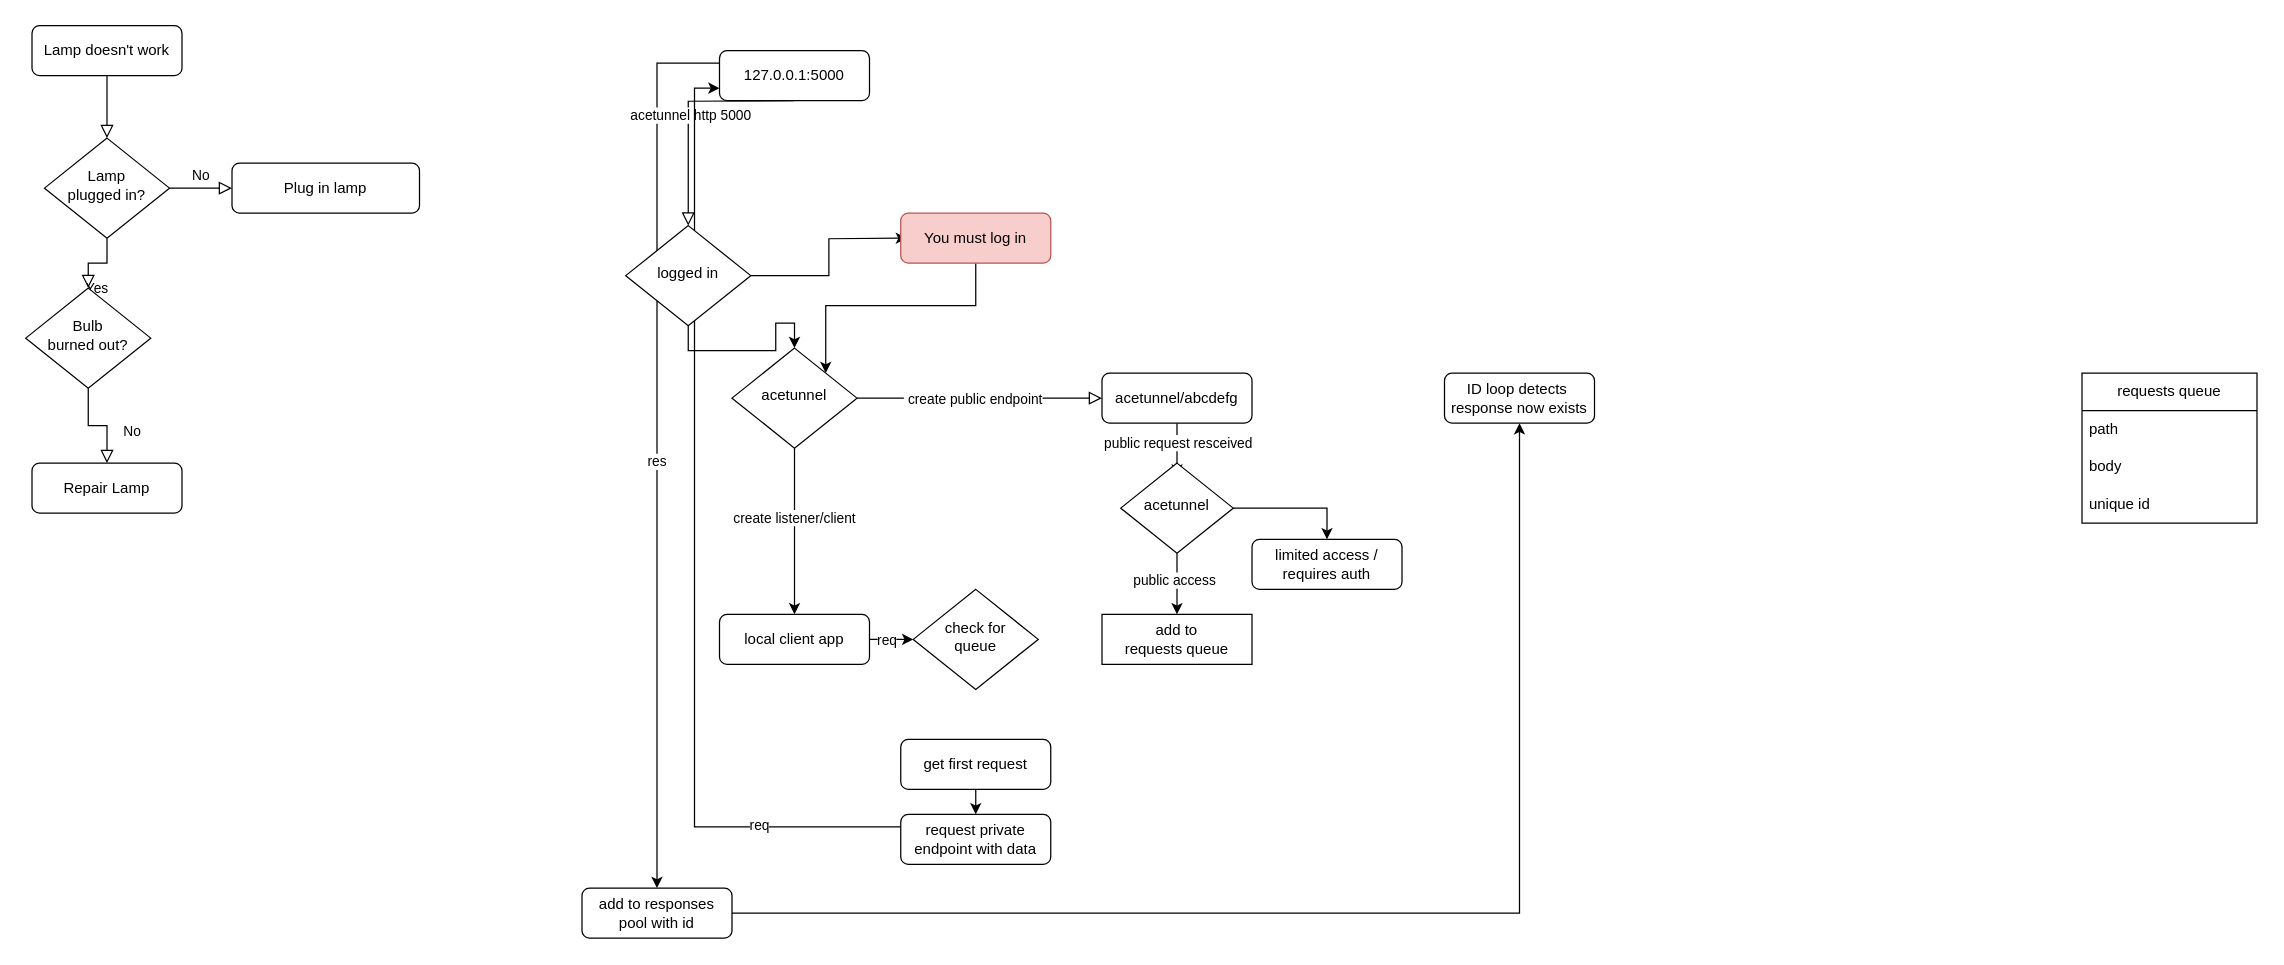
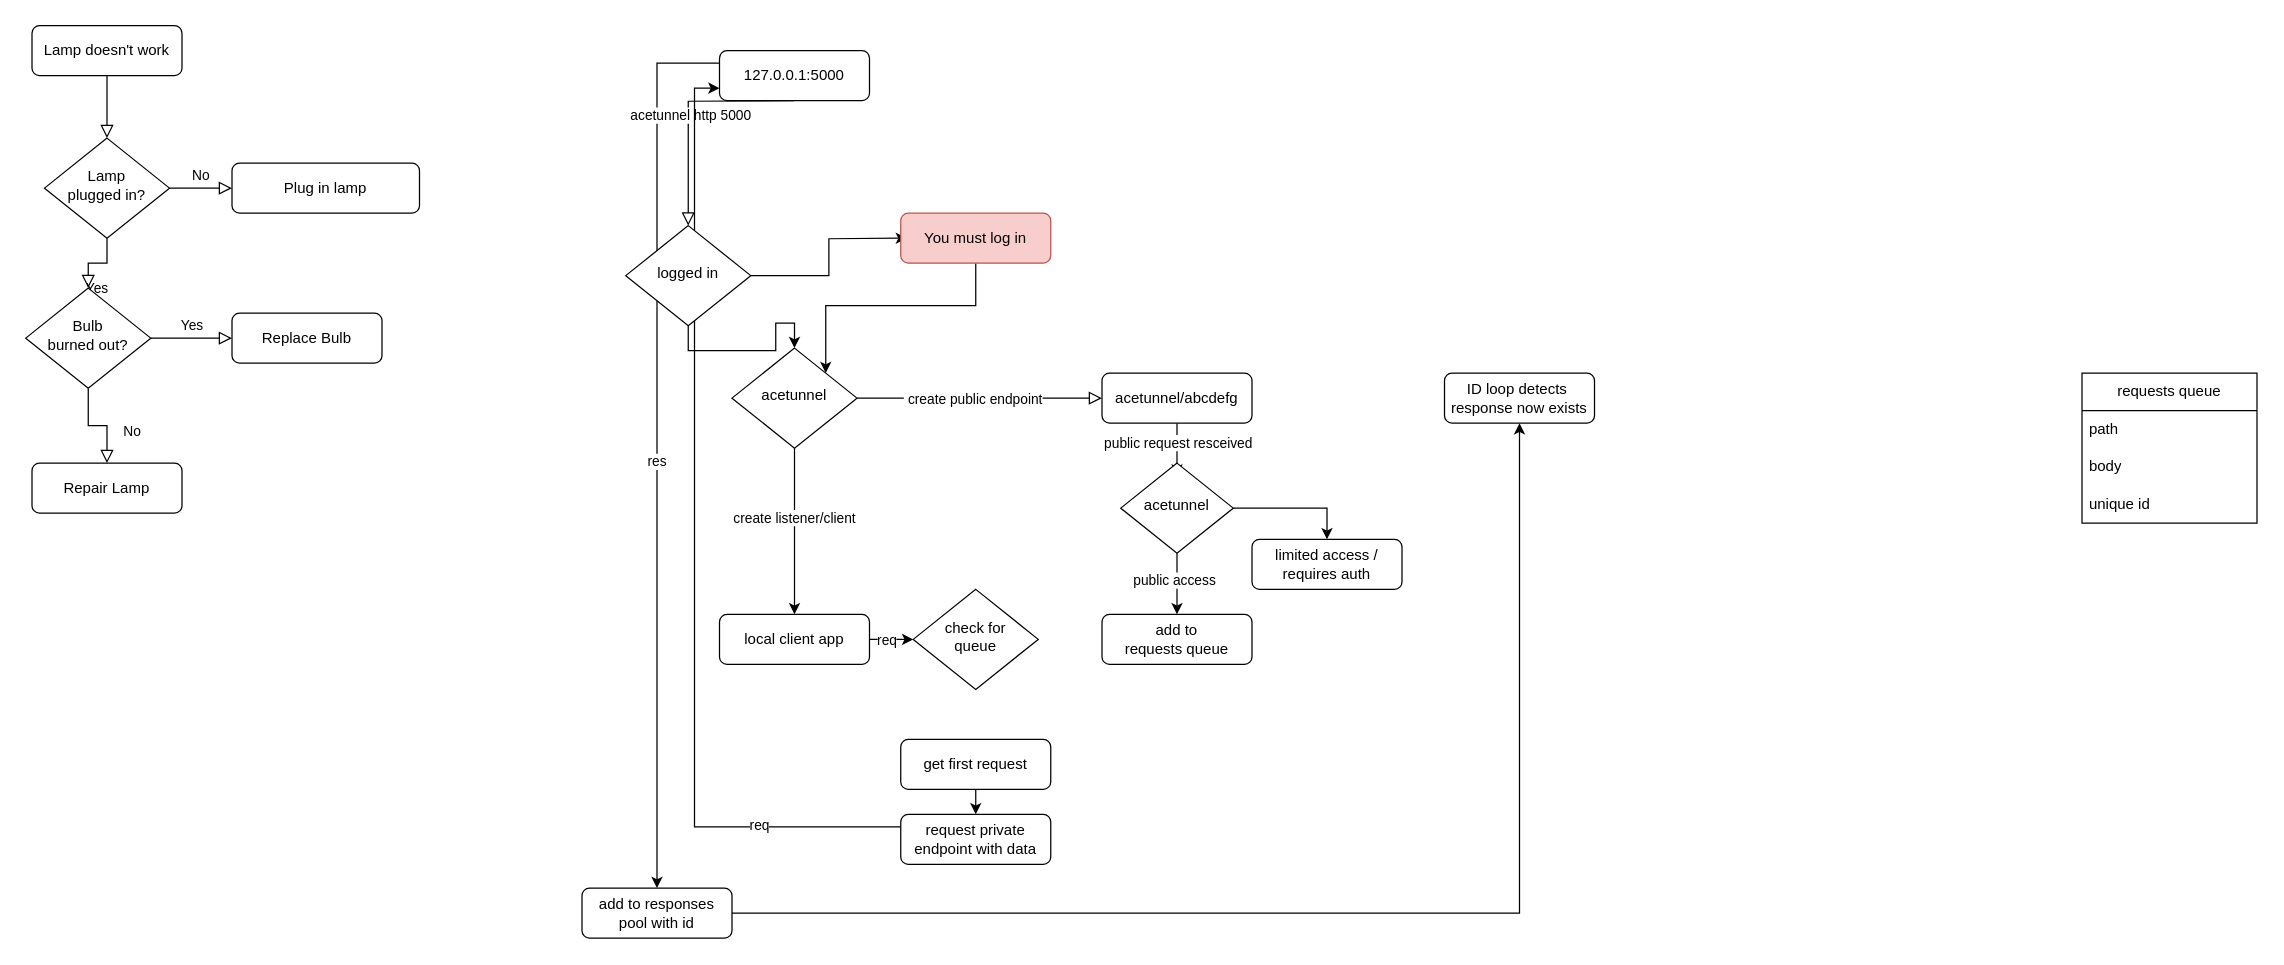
none -> (185, 338)
none -> (307, 338)
(1177, 639) -> (1177, 639)
